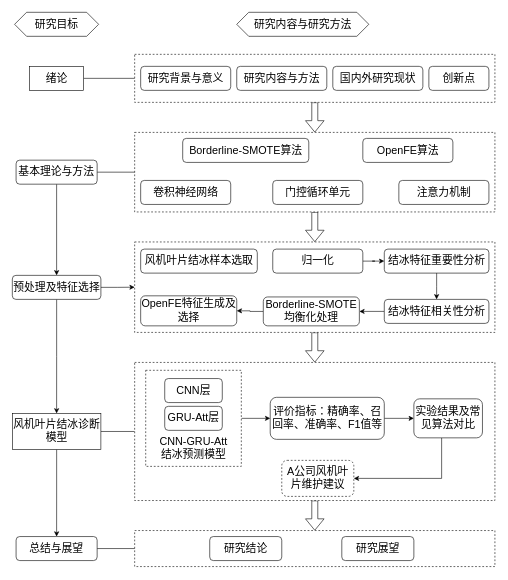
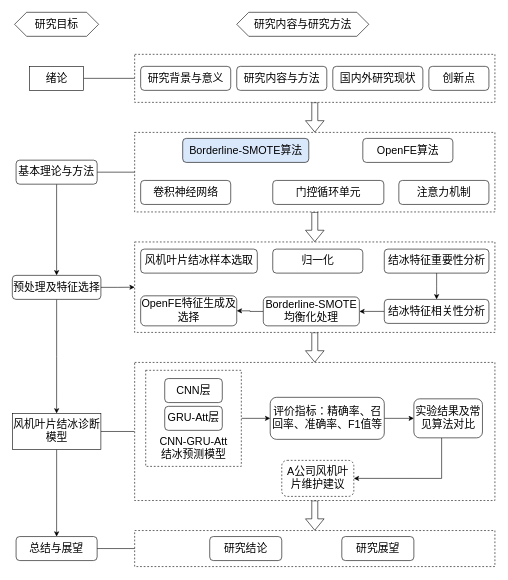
(246, 150) -> (246, 150)
(318, 192) -> (328, 192)
(372, 261) -> none
